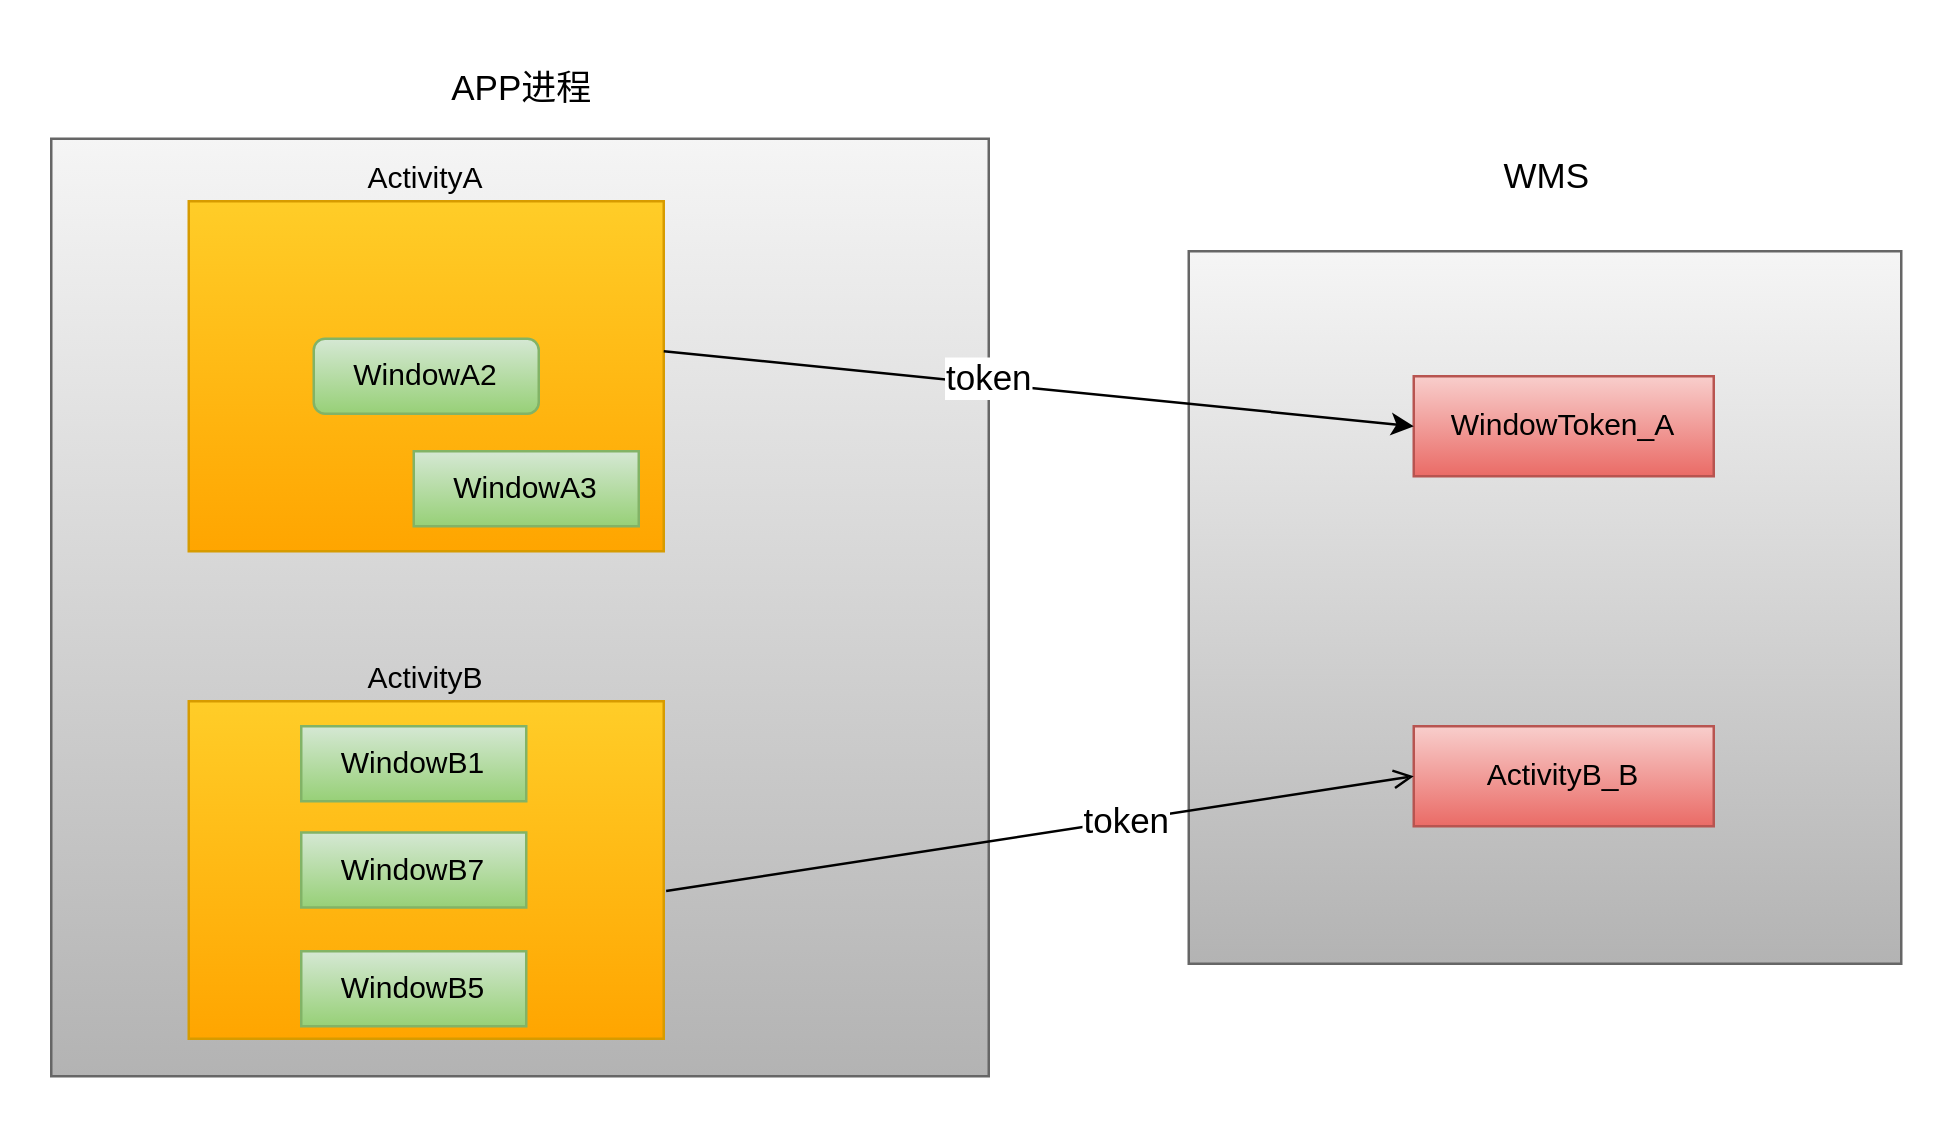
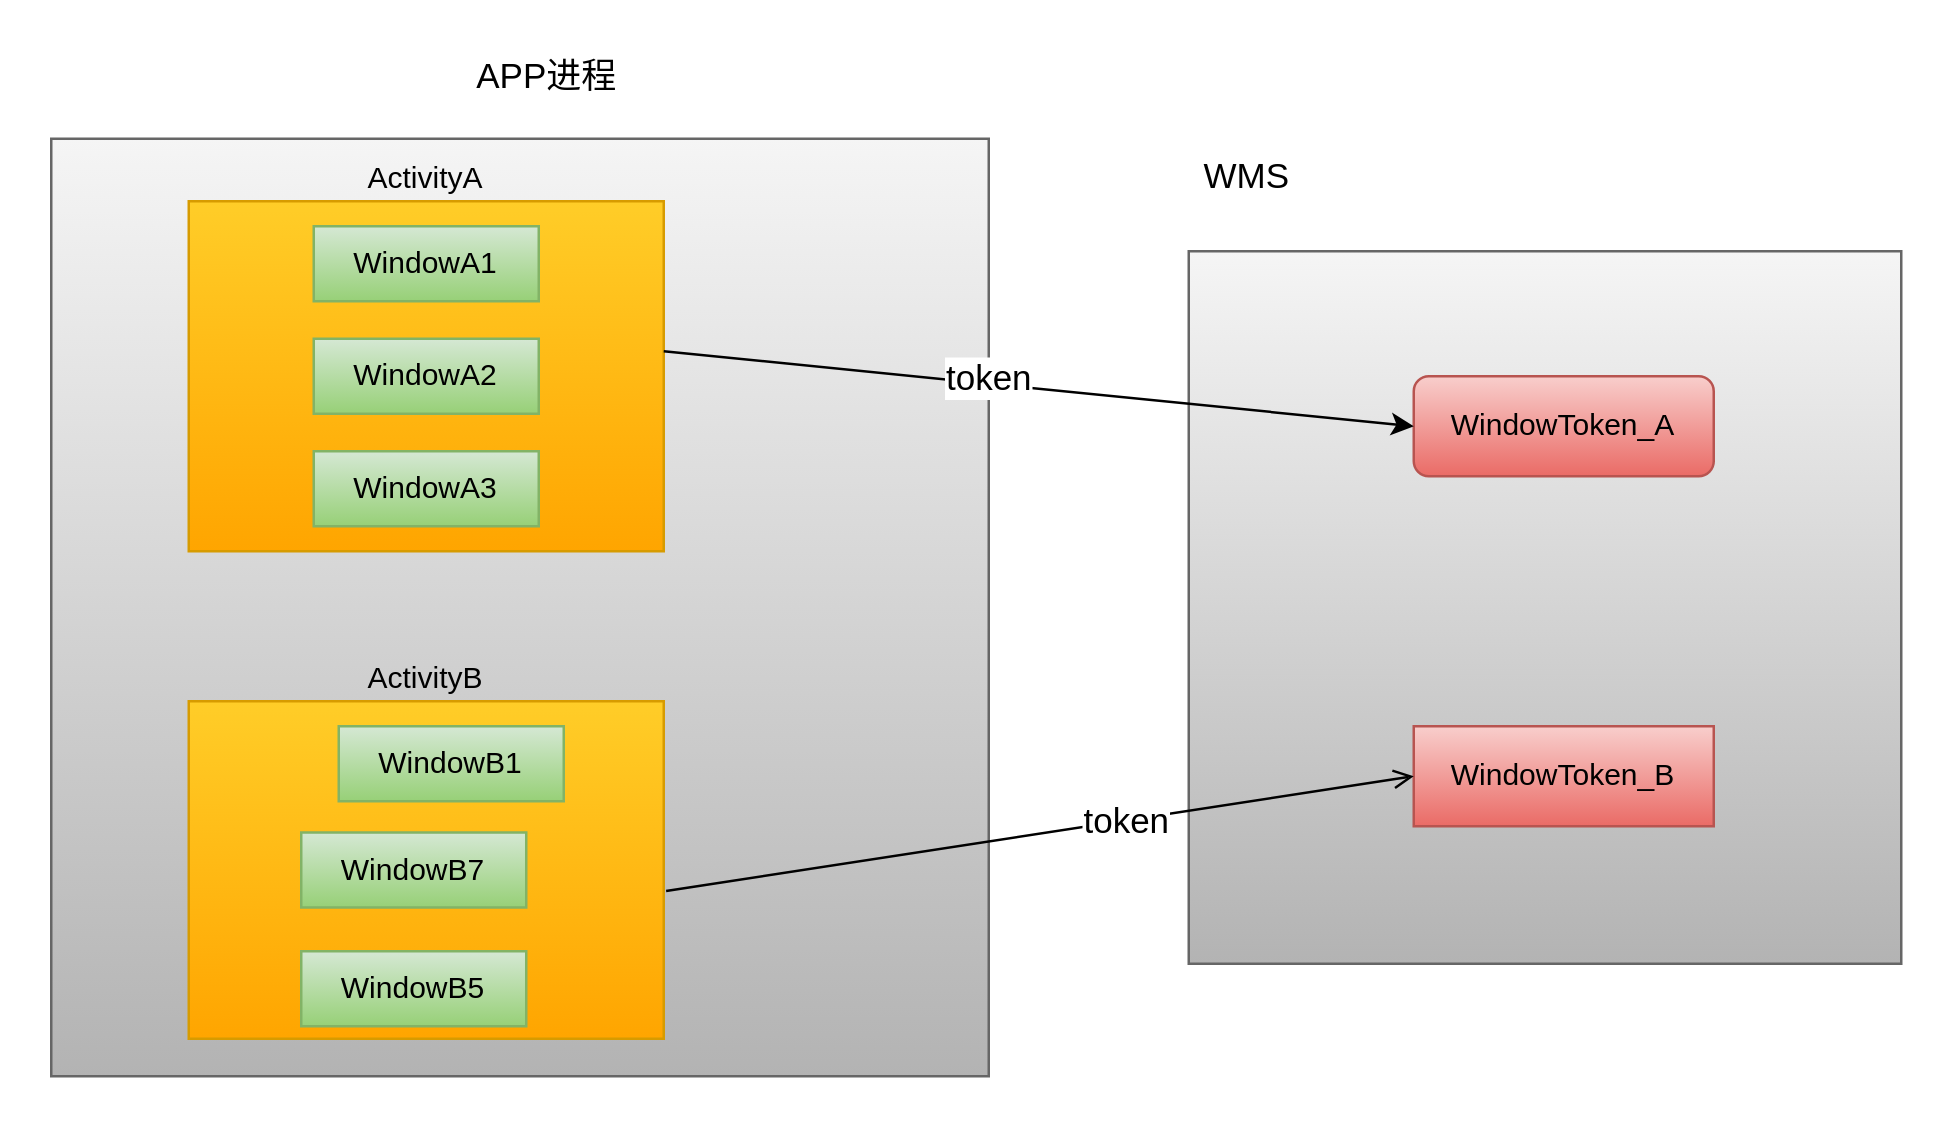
(520, 89) -> (545, 76)
(1545, 176) -> (1245, 176)
none -> (426, 264)
(426, 376) -> (426, 376)
(1564, 426) -> (1564, 426)
(526, 489) -> (426, 489)
(414, 764) -> (451, 764)
(1564, 776) -> (1564, 776)
